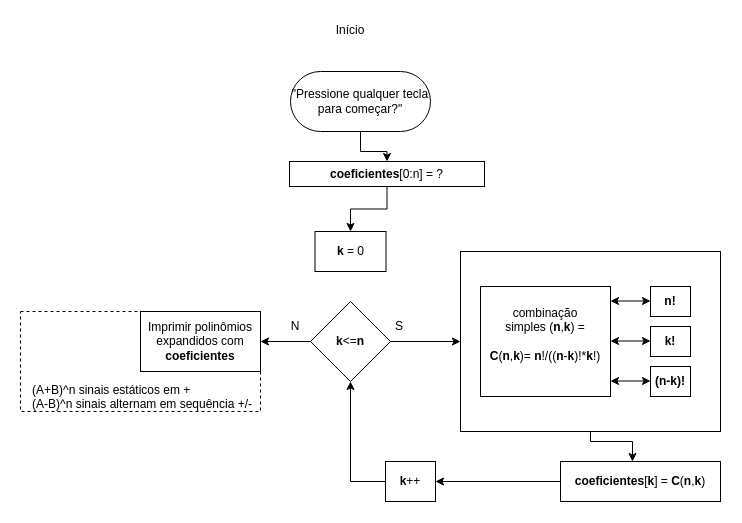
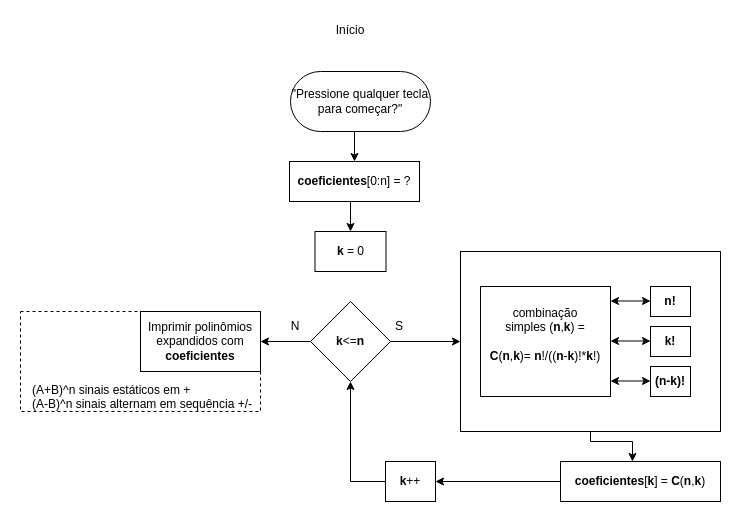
(387, 174) -> (355, 182)
